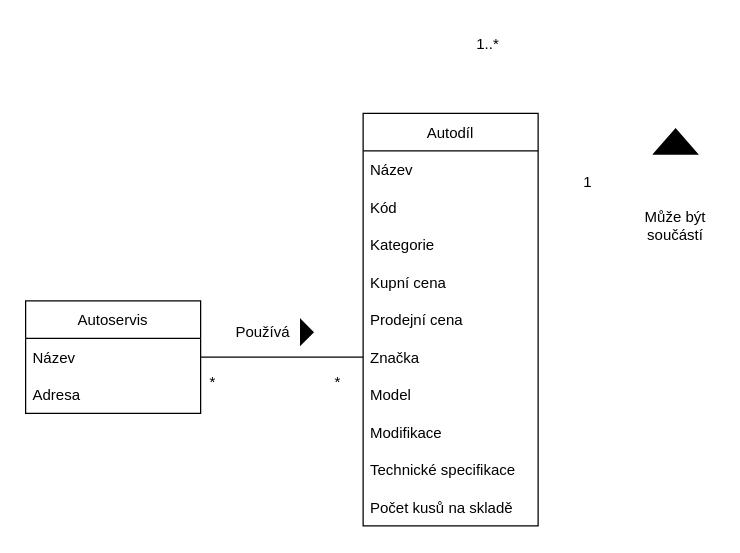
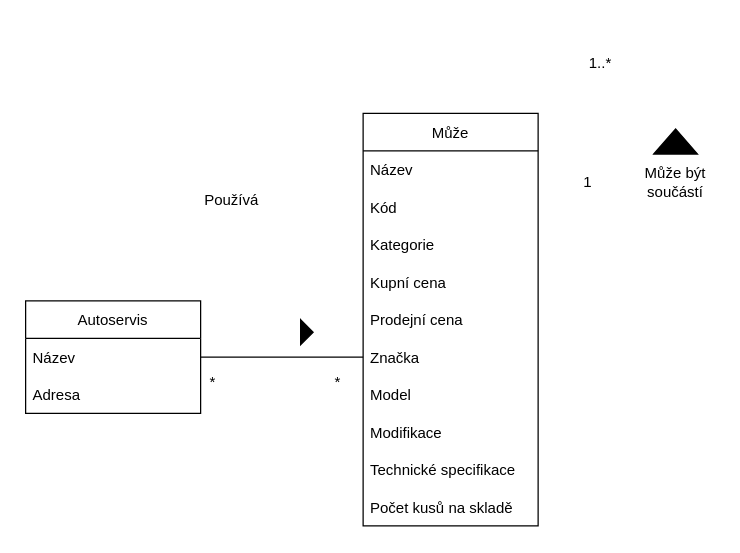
(488, 44) -> (601, 63)
(450, 133) -> (450, 133)
(676, 226) -> (676, 182)
(263, 332) -> (232, 201)
